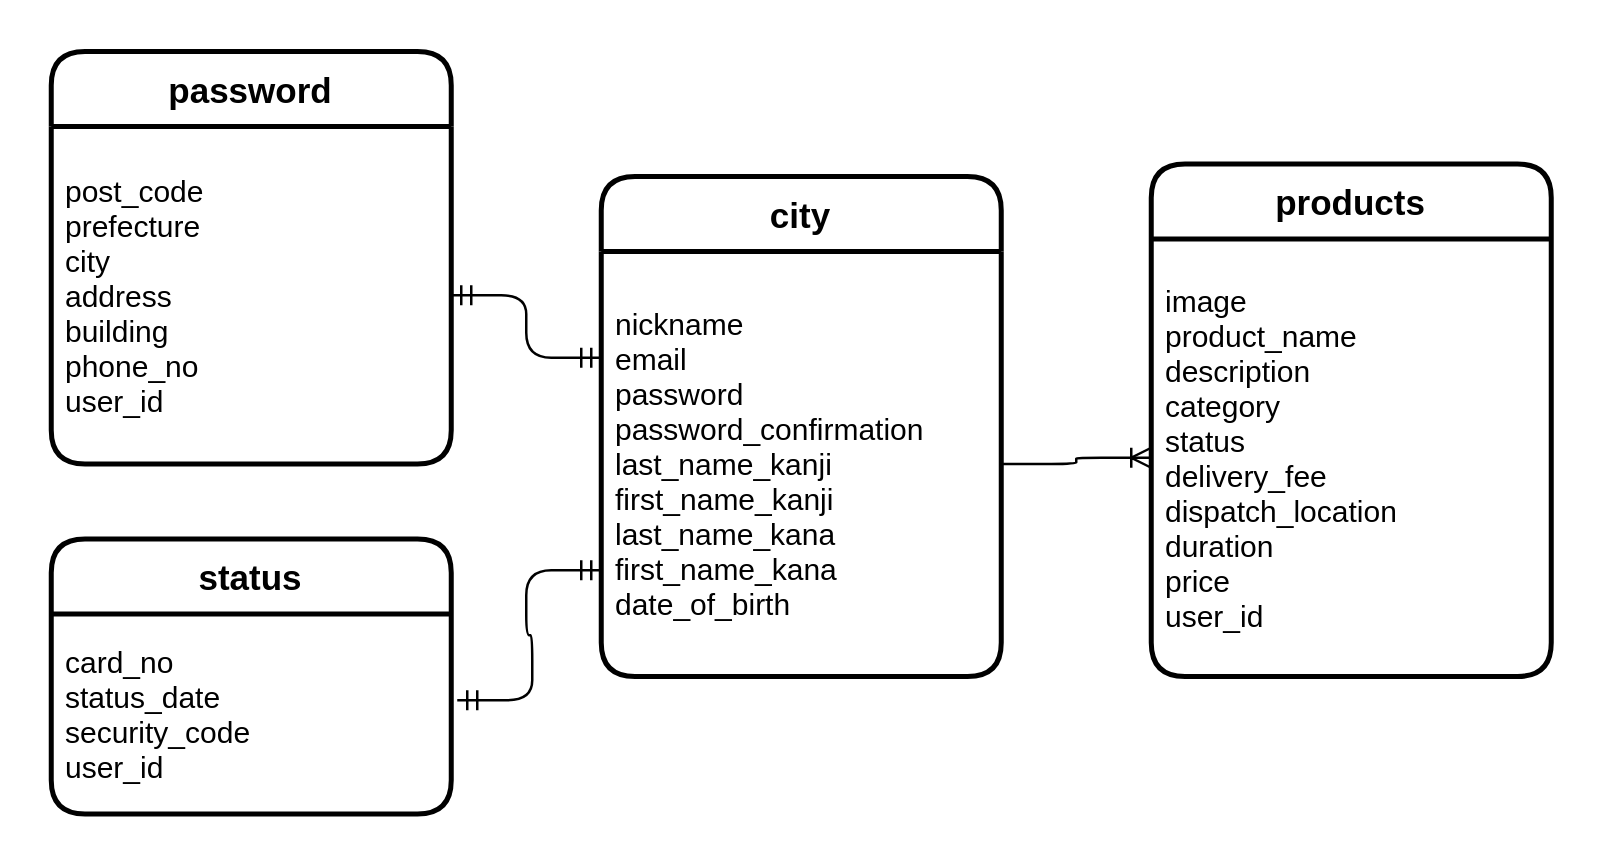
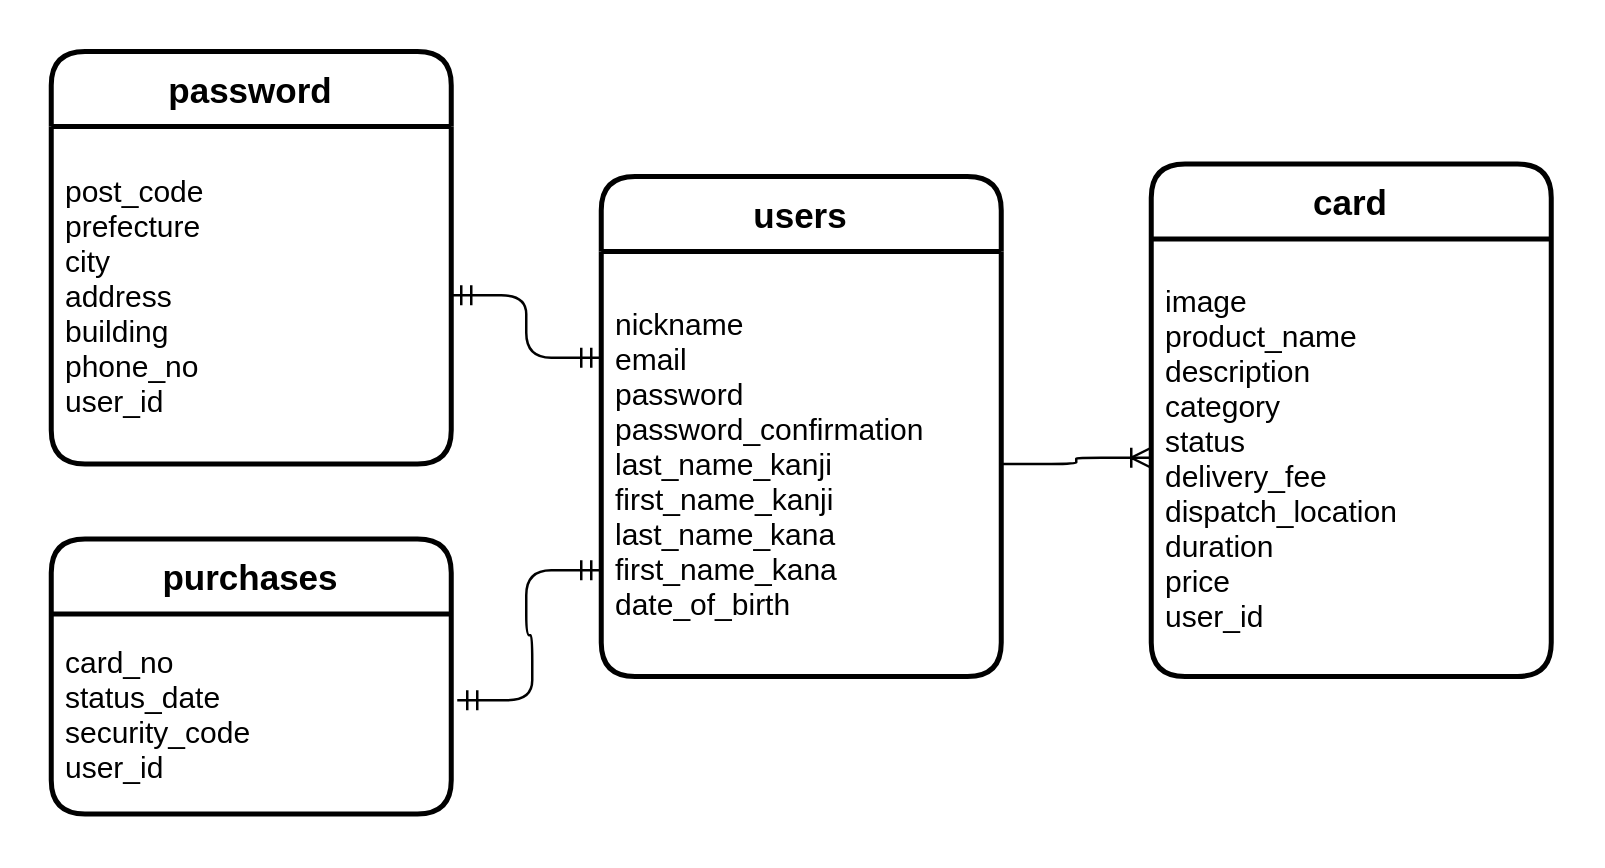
(1350, 203) -> (1350, 203)
(800, 216) -> (800, 216)
(250, 578) -> (250, 578)
